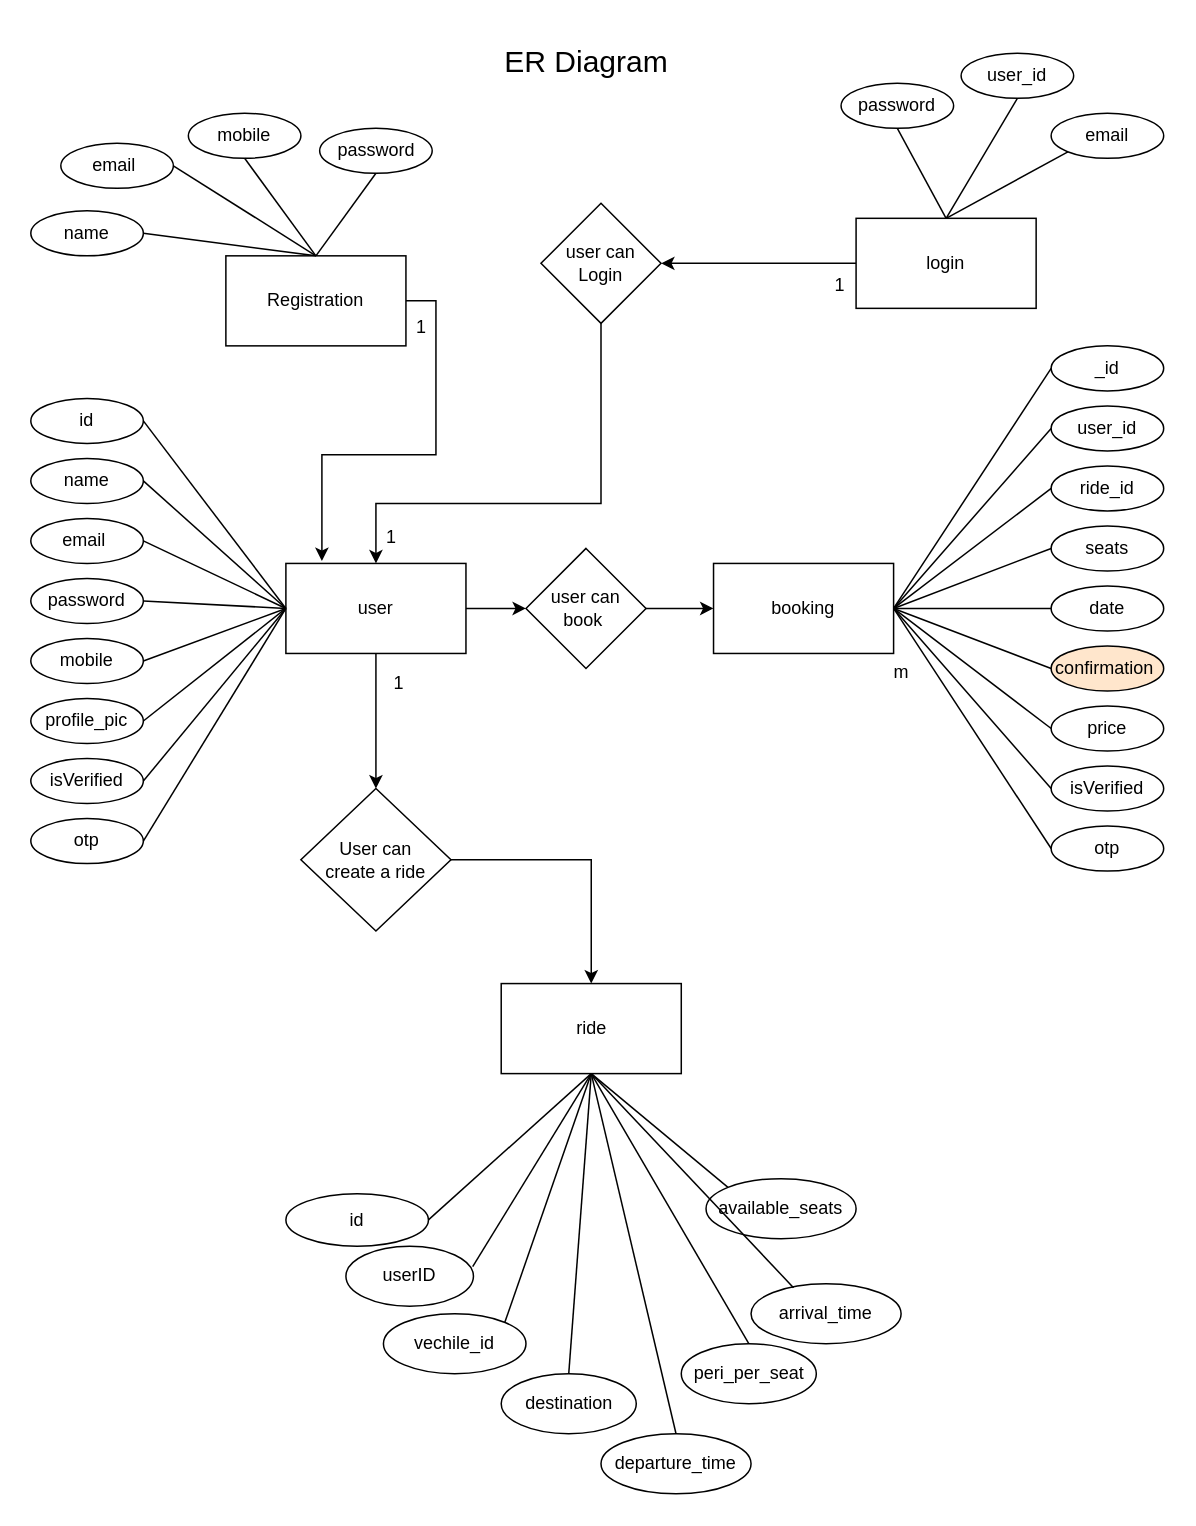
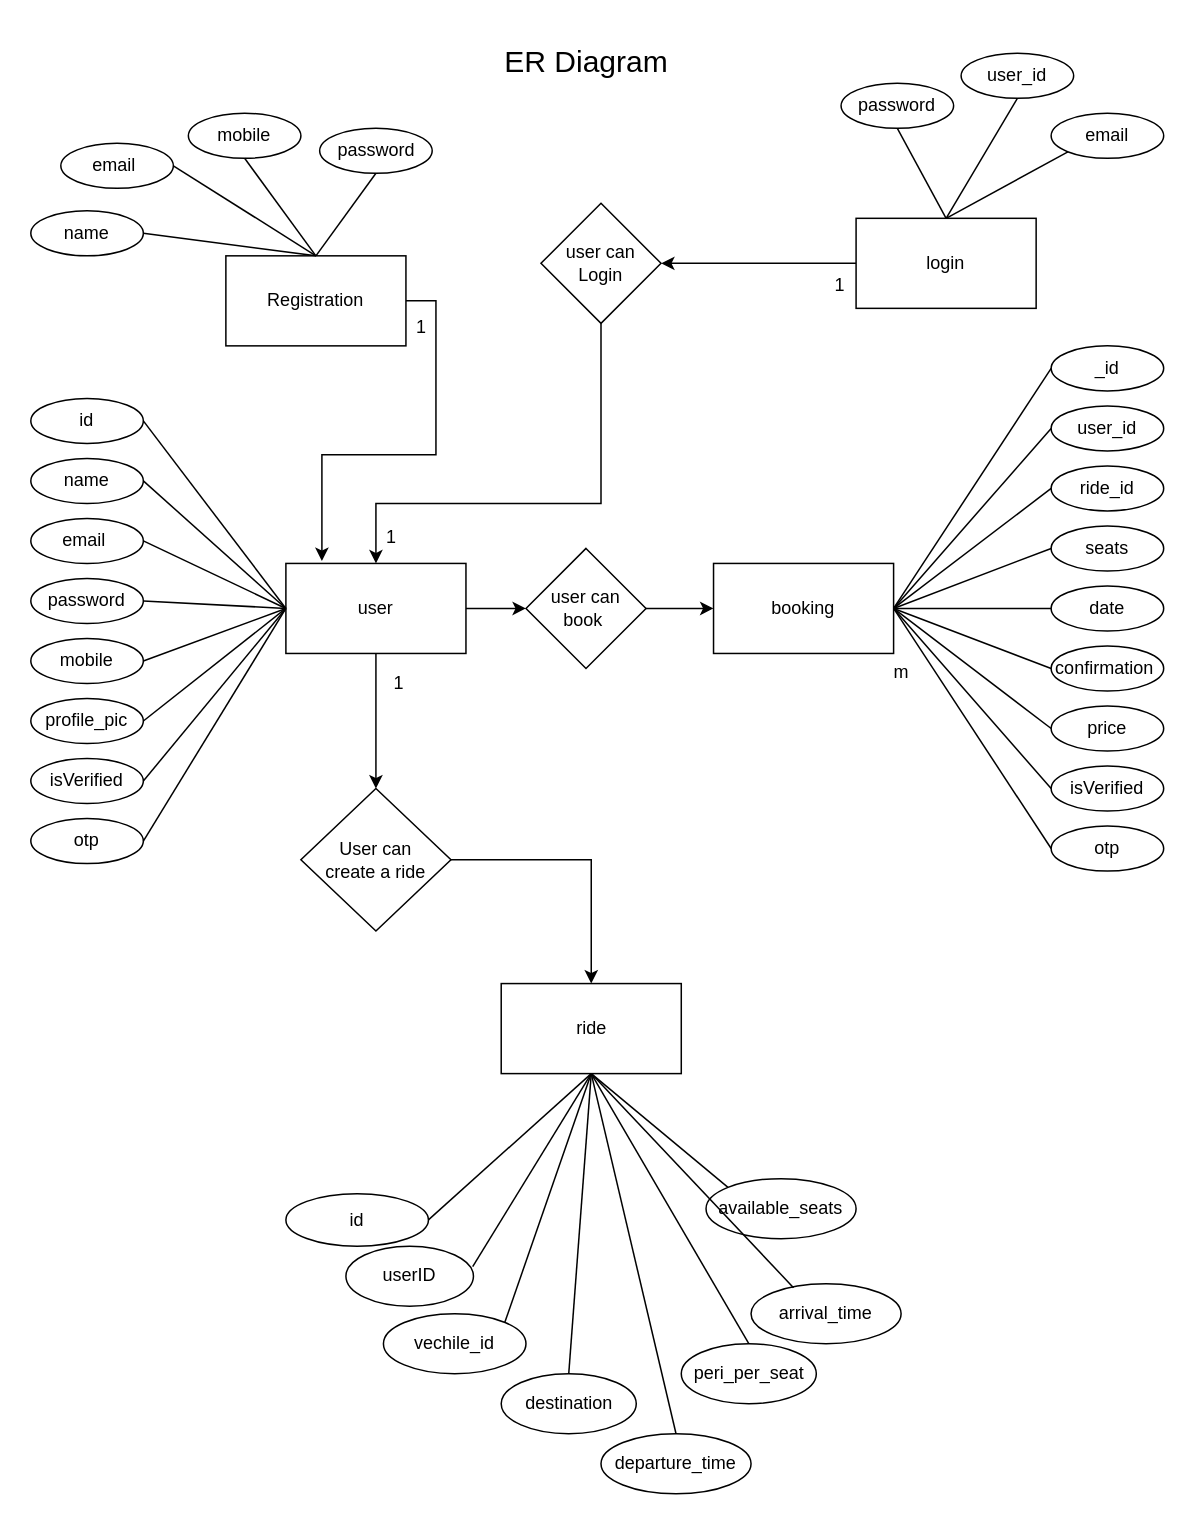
(1107, 668) -> (1107, 668)
